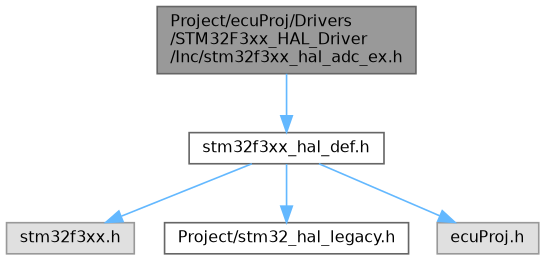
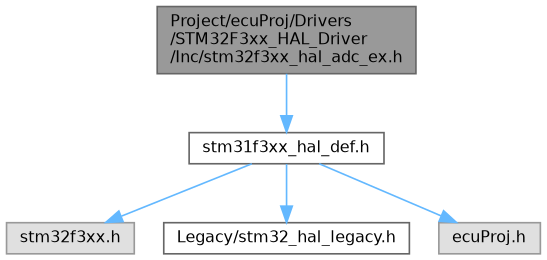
(287, 148) -> (287, 148)
(287, 238) -> (287, 238)
